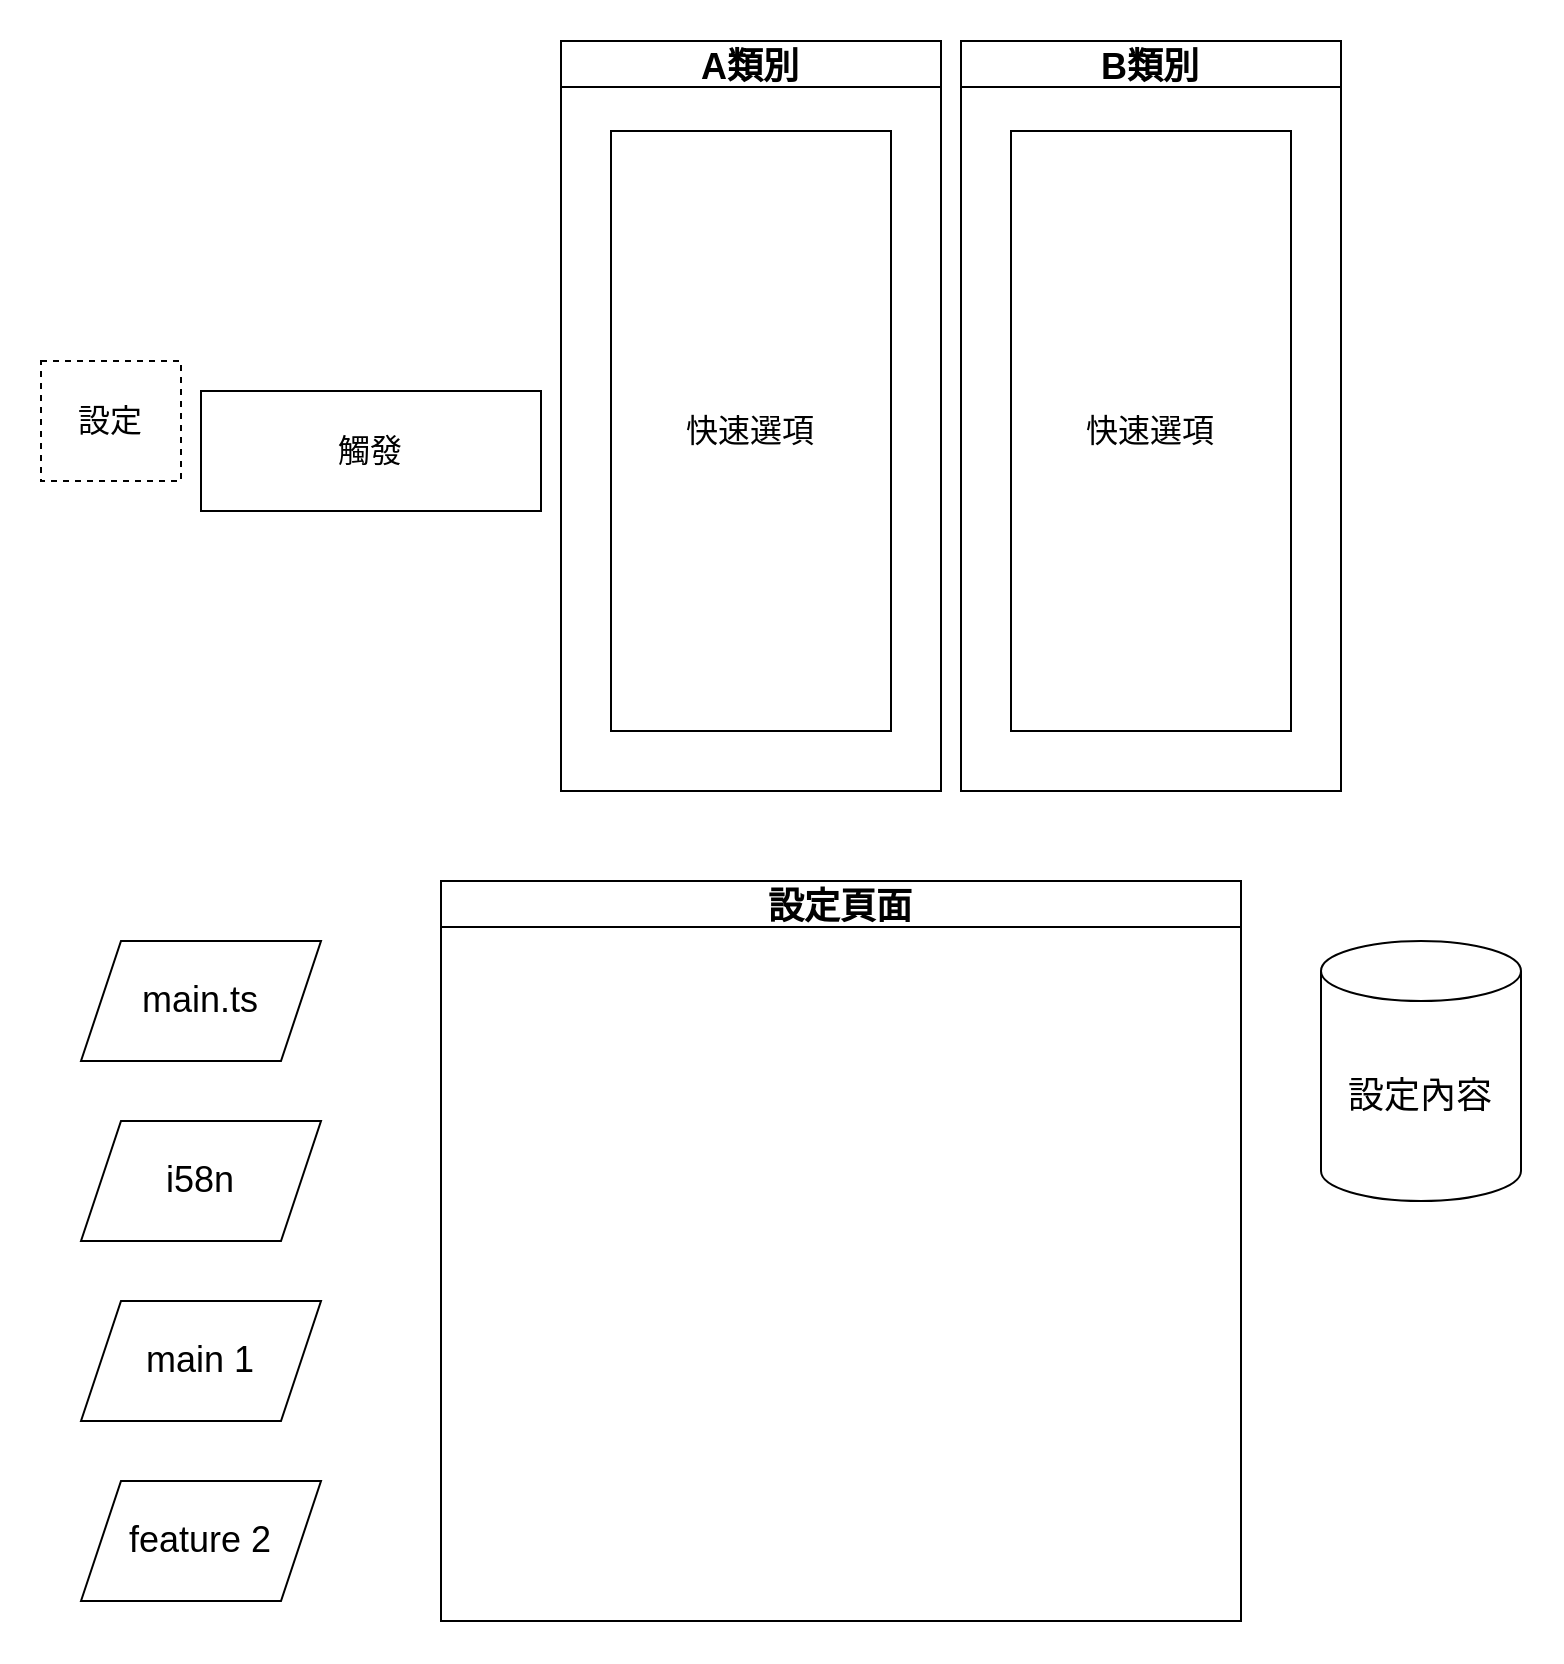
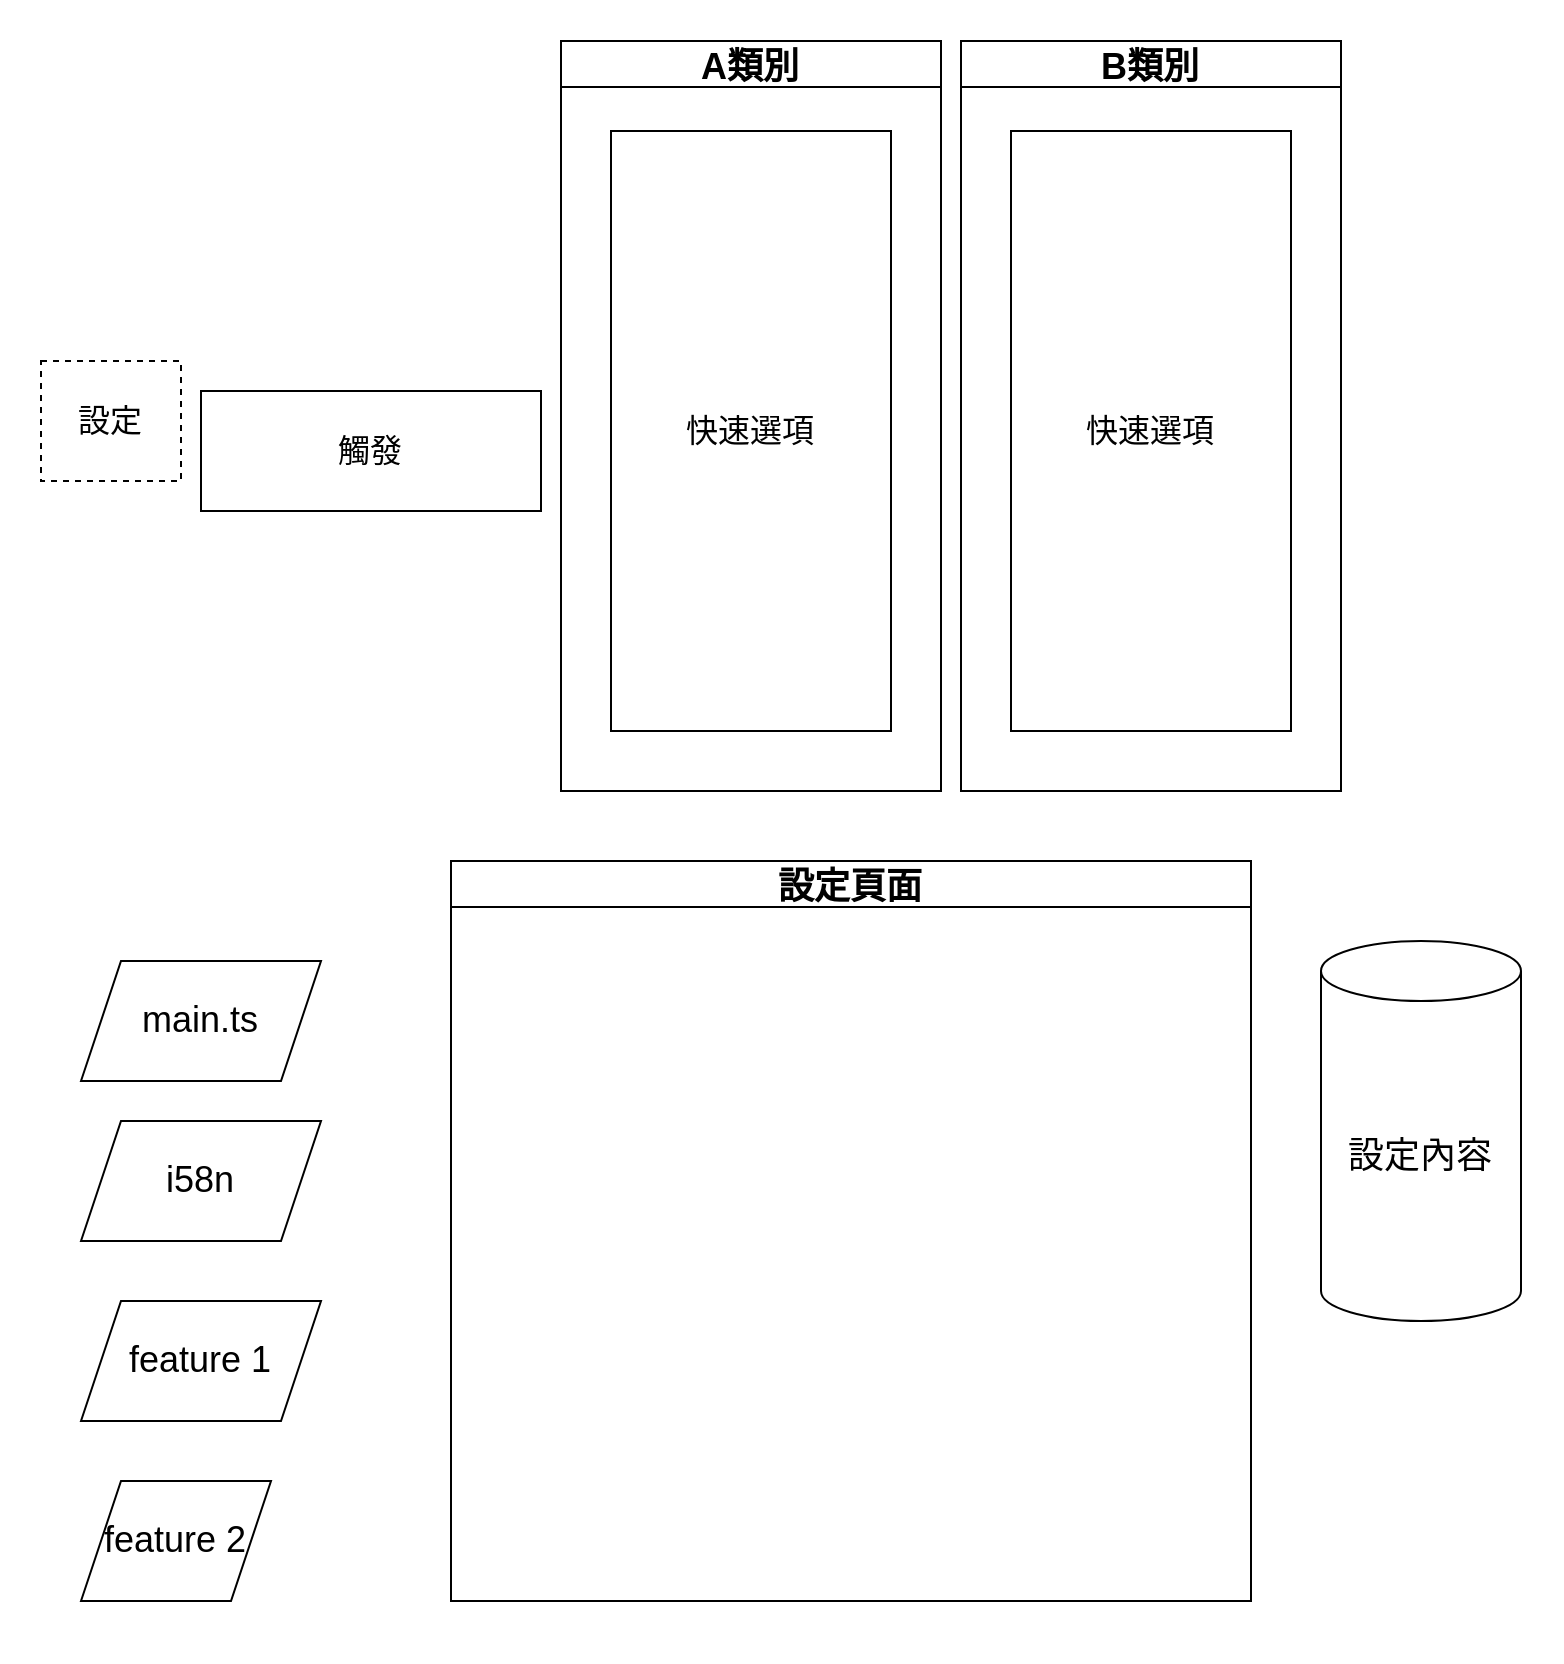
(201, 1001) -> (201, 1021)
(1421, 1071) -> (1421, 1131)
(841, 1251) -> (851, 1231)
(201, 1361) -> (201, 1361)
(201, 1541) -> (176, 1541)
